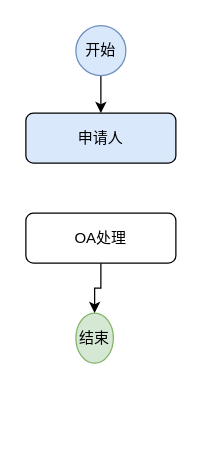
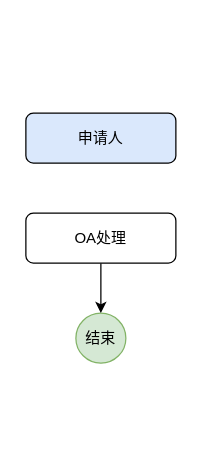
(101, 51) -> none
(101, 90) -> none
(94, 338) -> (101, 338)
